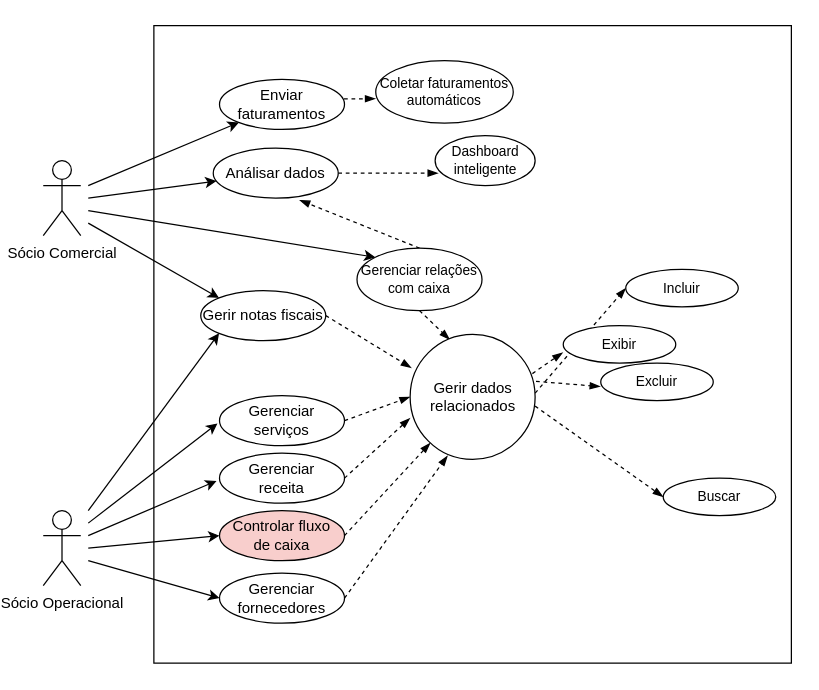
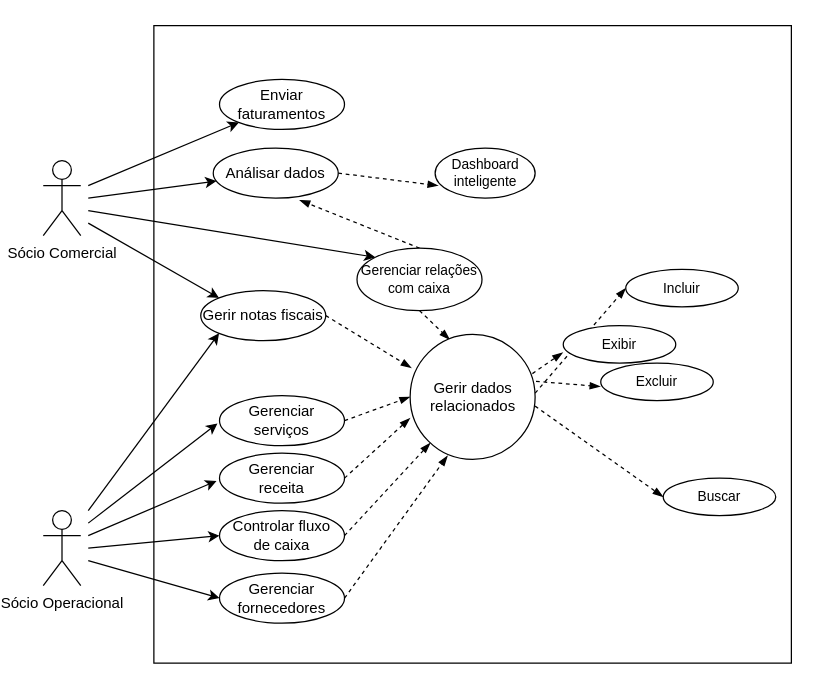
(444, 92) -> none
(354, 99) -> none
(485, 161) -> (485, 173)
(282, 536) -> (282, 536)
